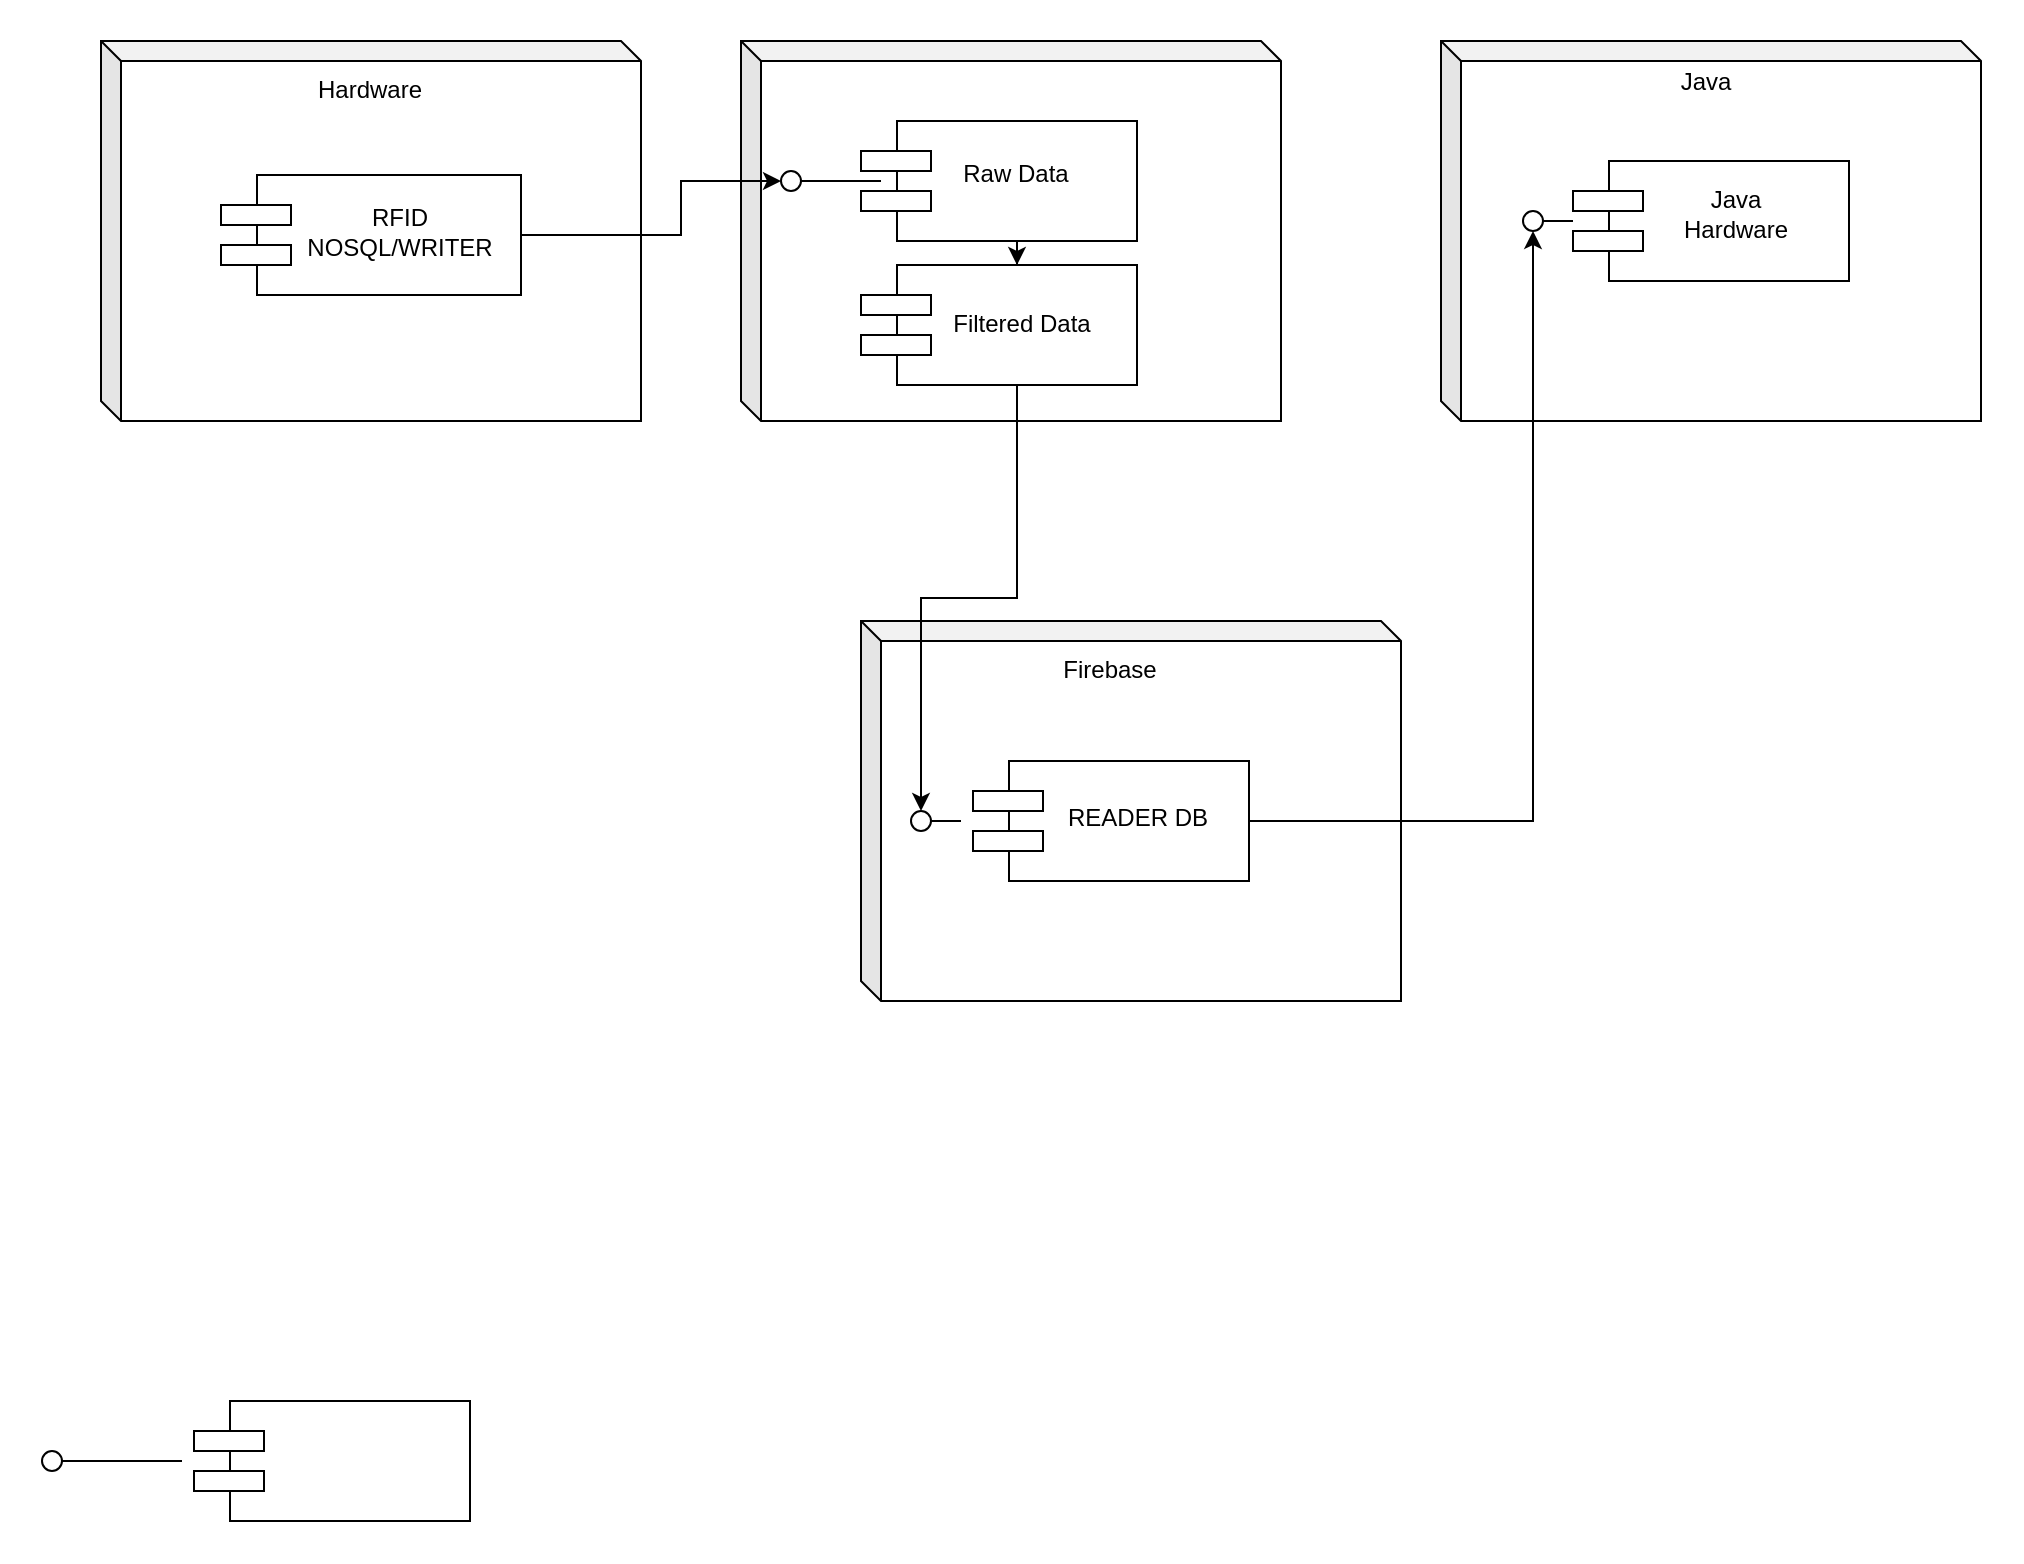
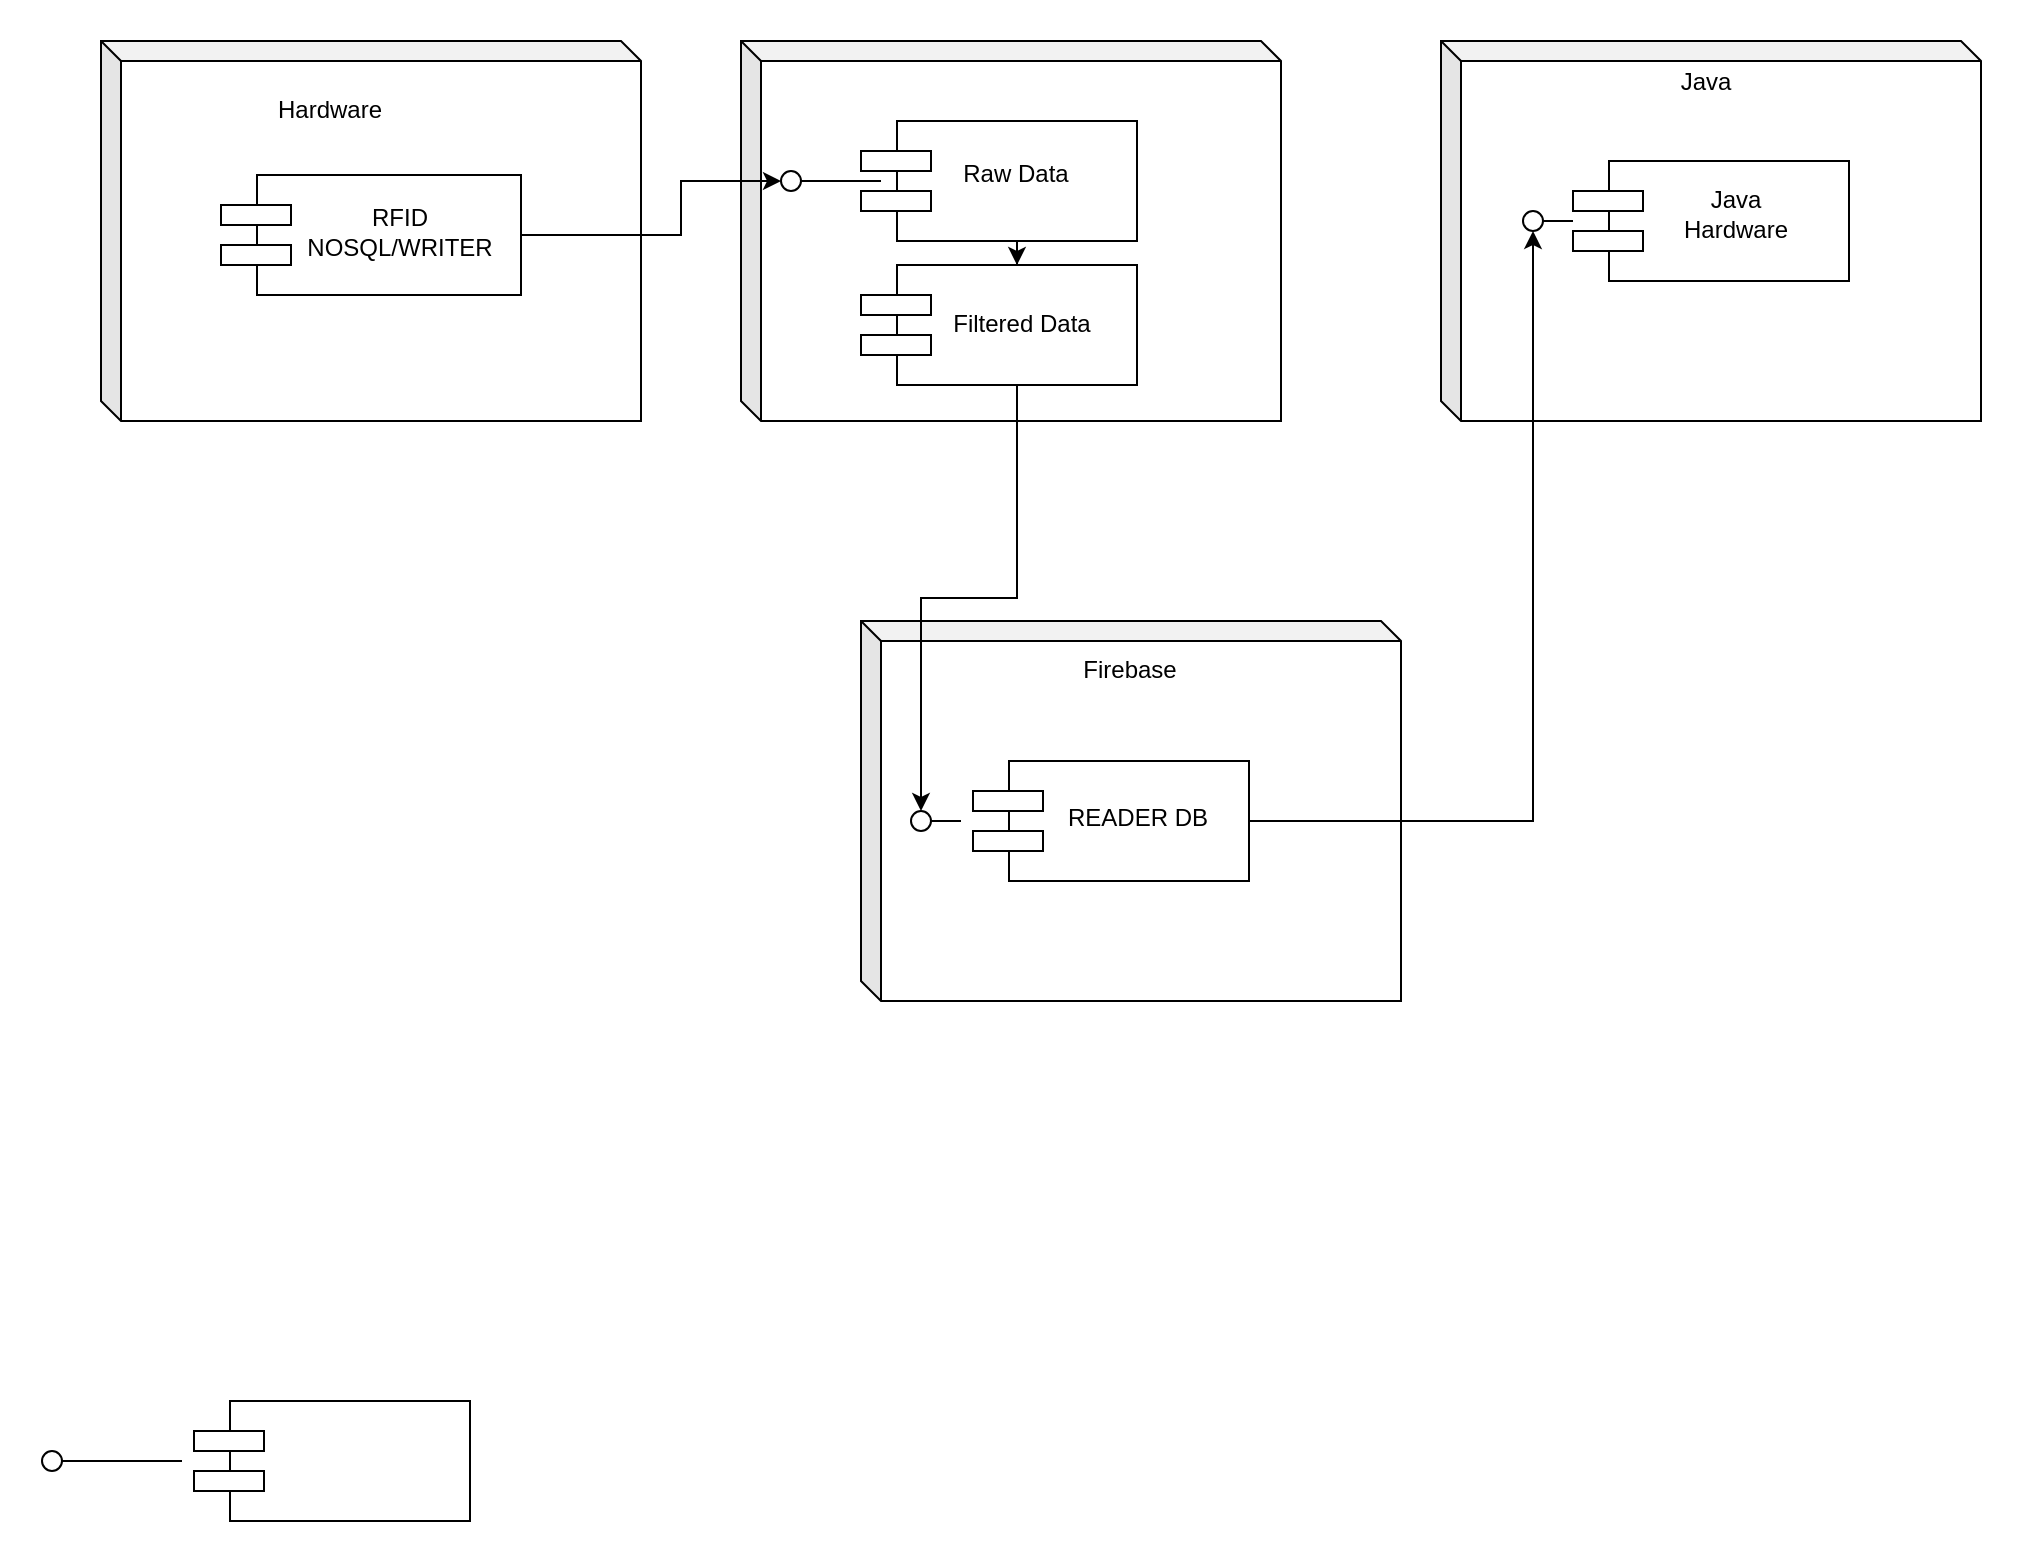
(371, 91) -> (331, 111)
(1111, 671) -> (1131, 671)
